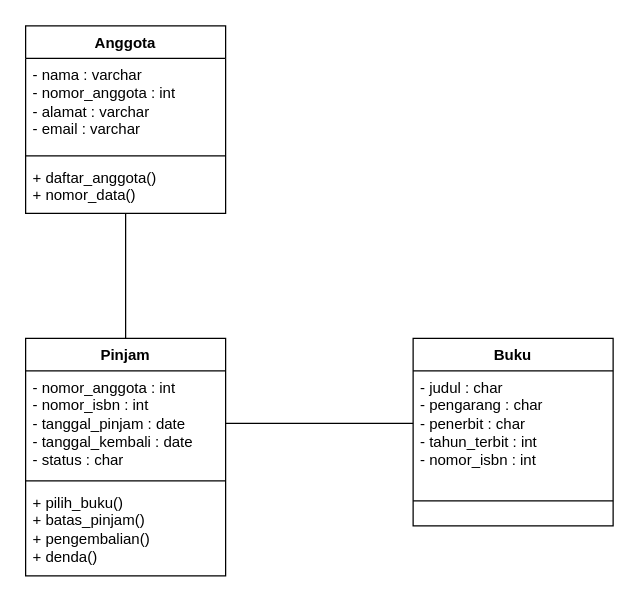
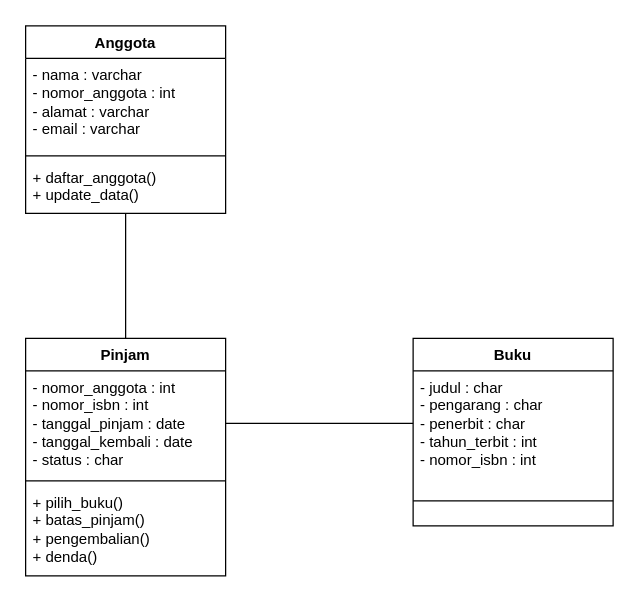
(107, 187) -> (107, 187)
